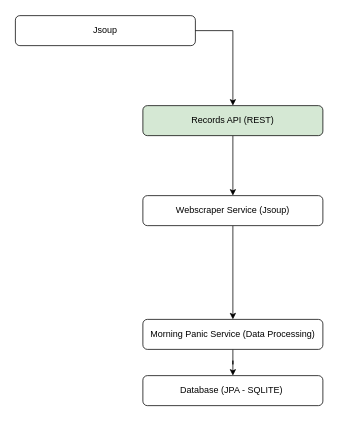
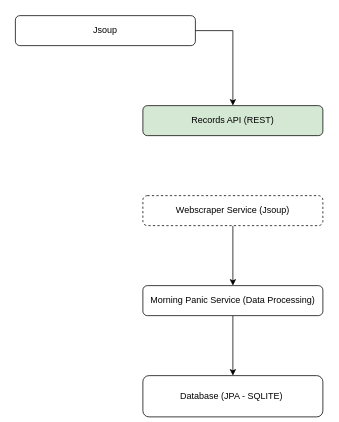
(233, 189) -> none
(233, 210) -> (233, 210)
(233, 334) -> (233, 300)
(233, 390) -> (233, 396)
